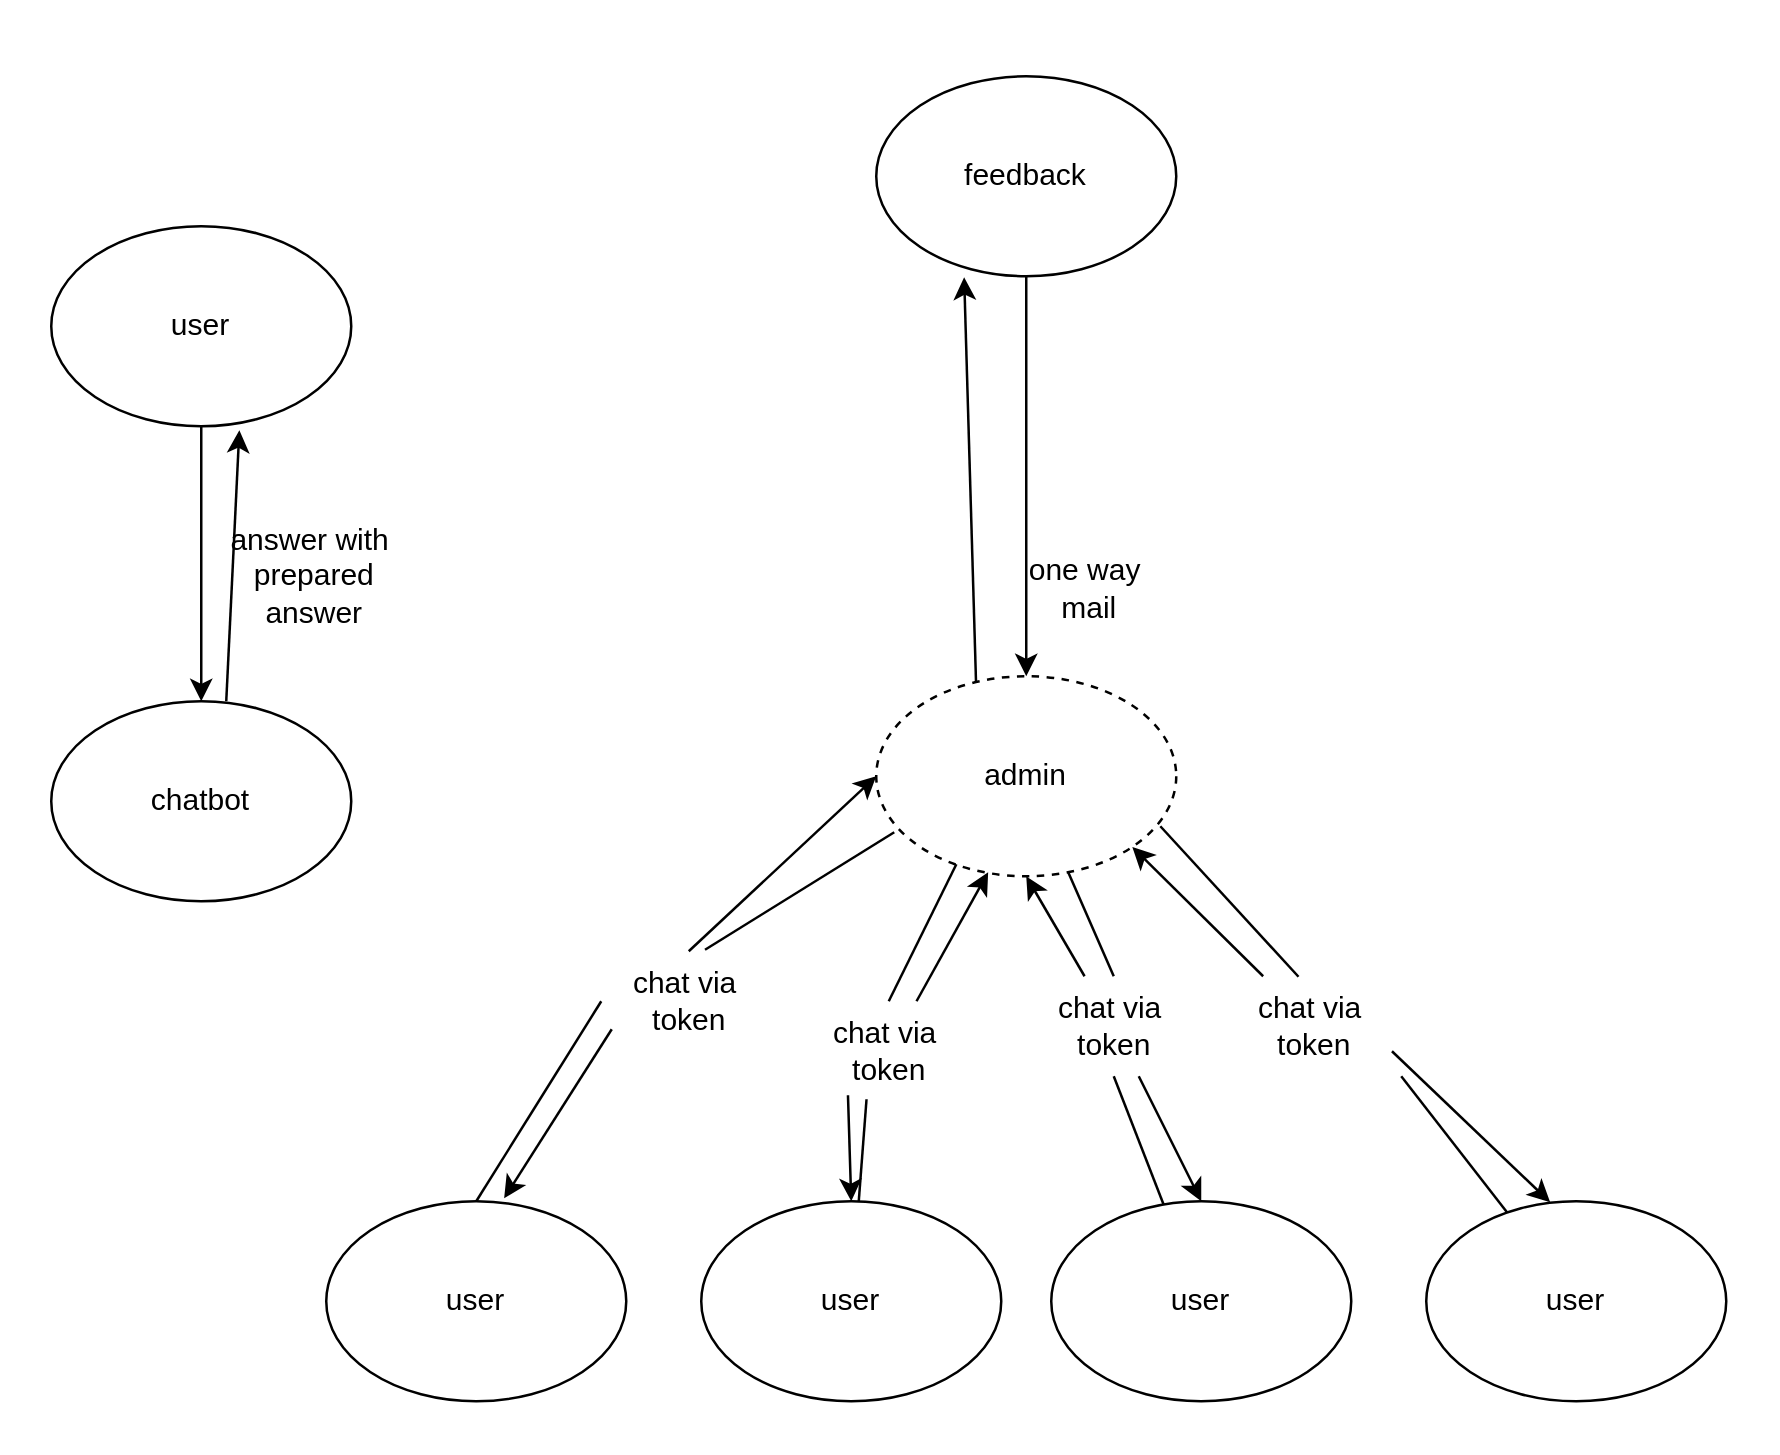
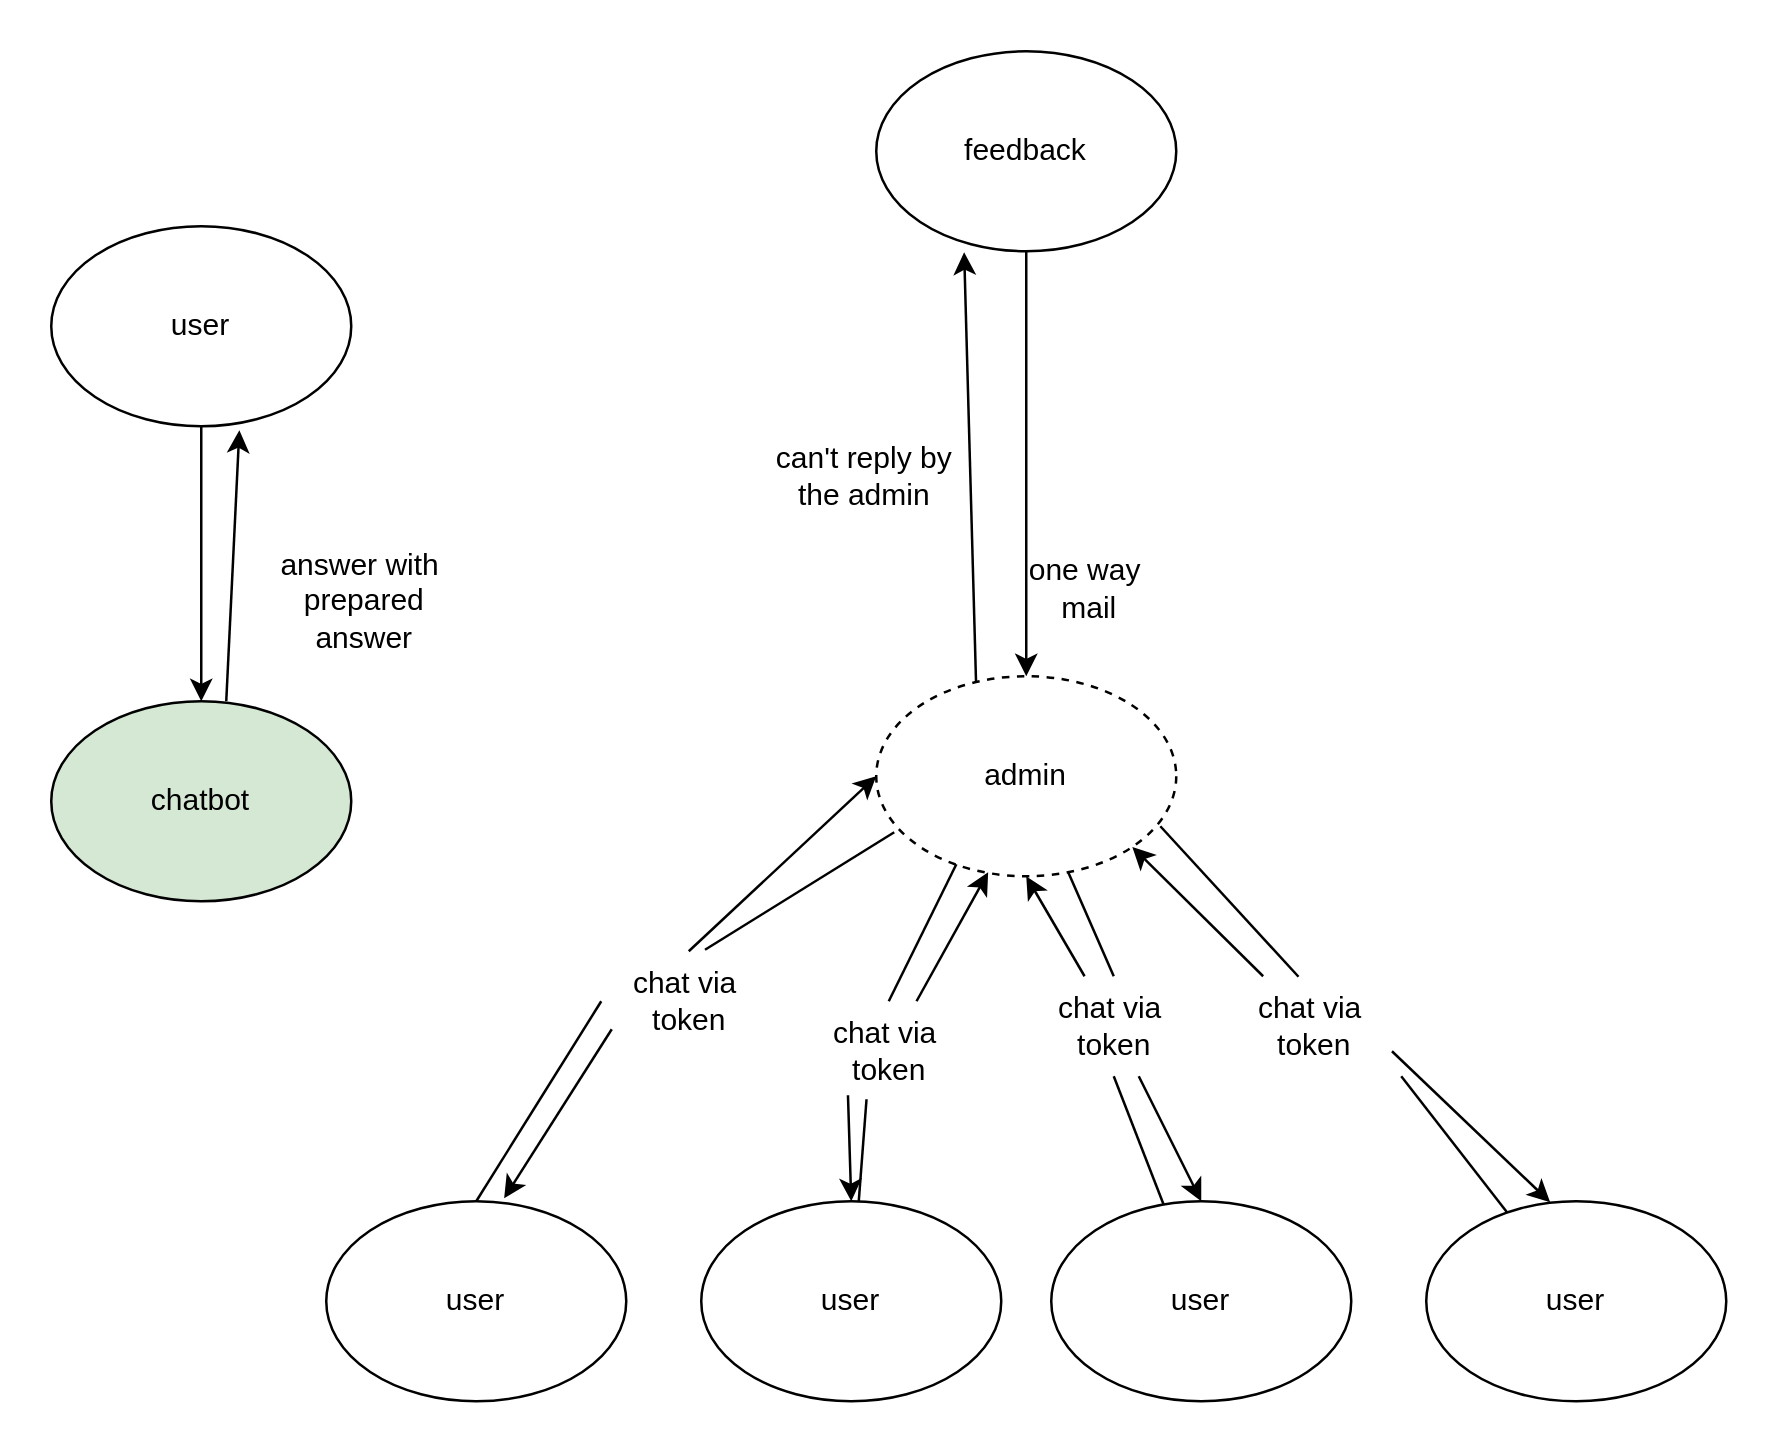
(1026, 176) -> (1026, 151)
none -> (864, 476)
(314, 576) -> (364, 601)
(201, 801) -> (201, 801)
